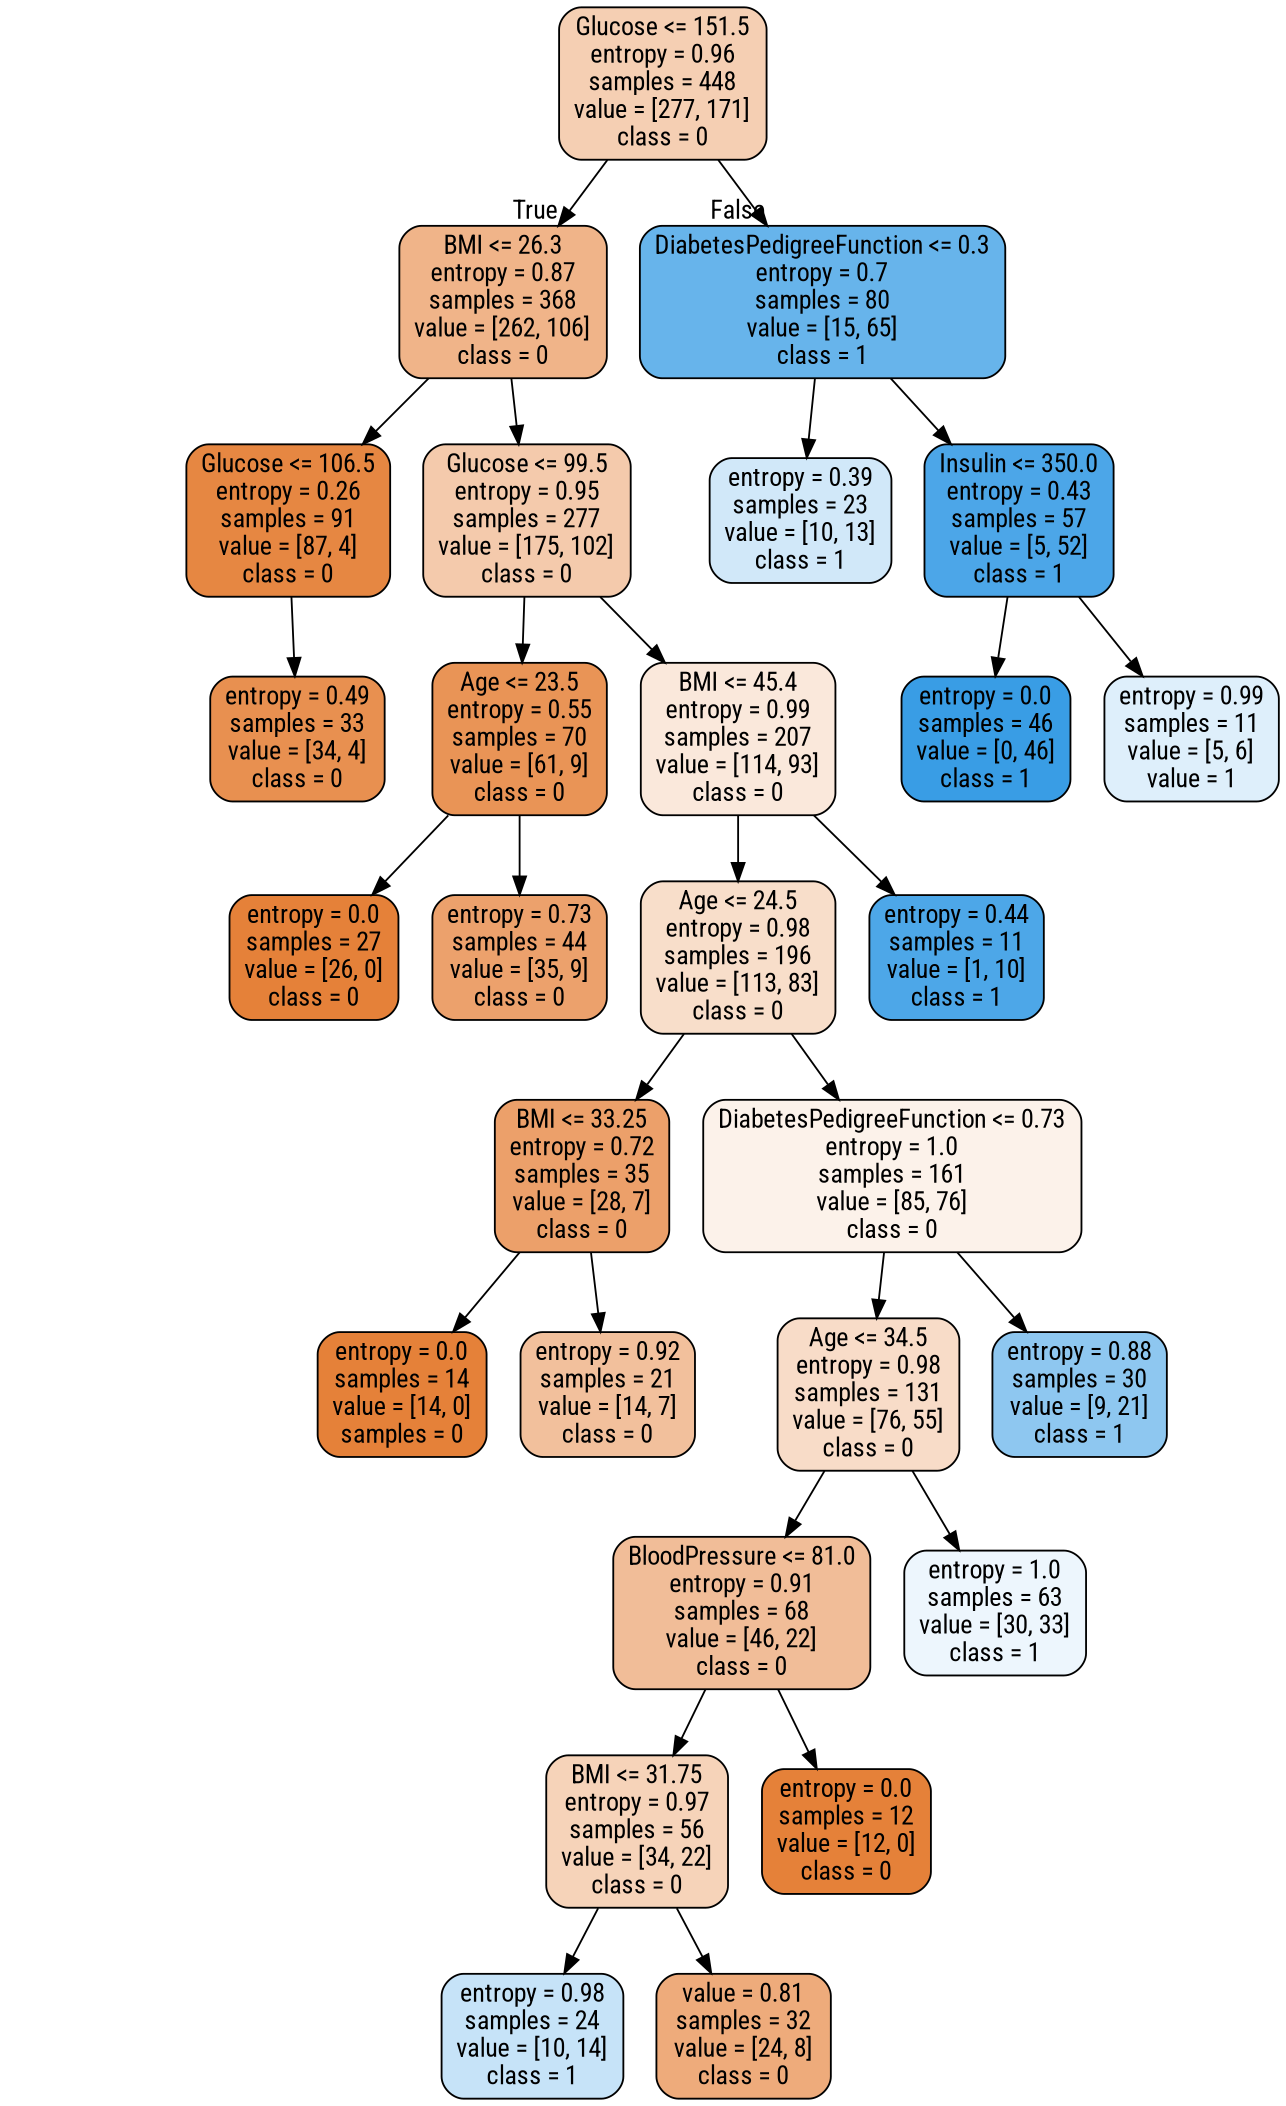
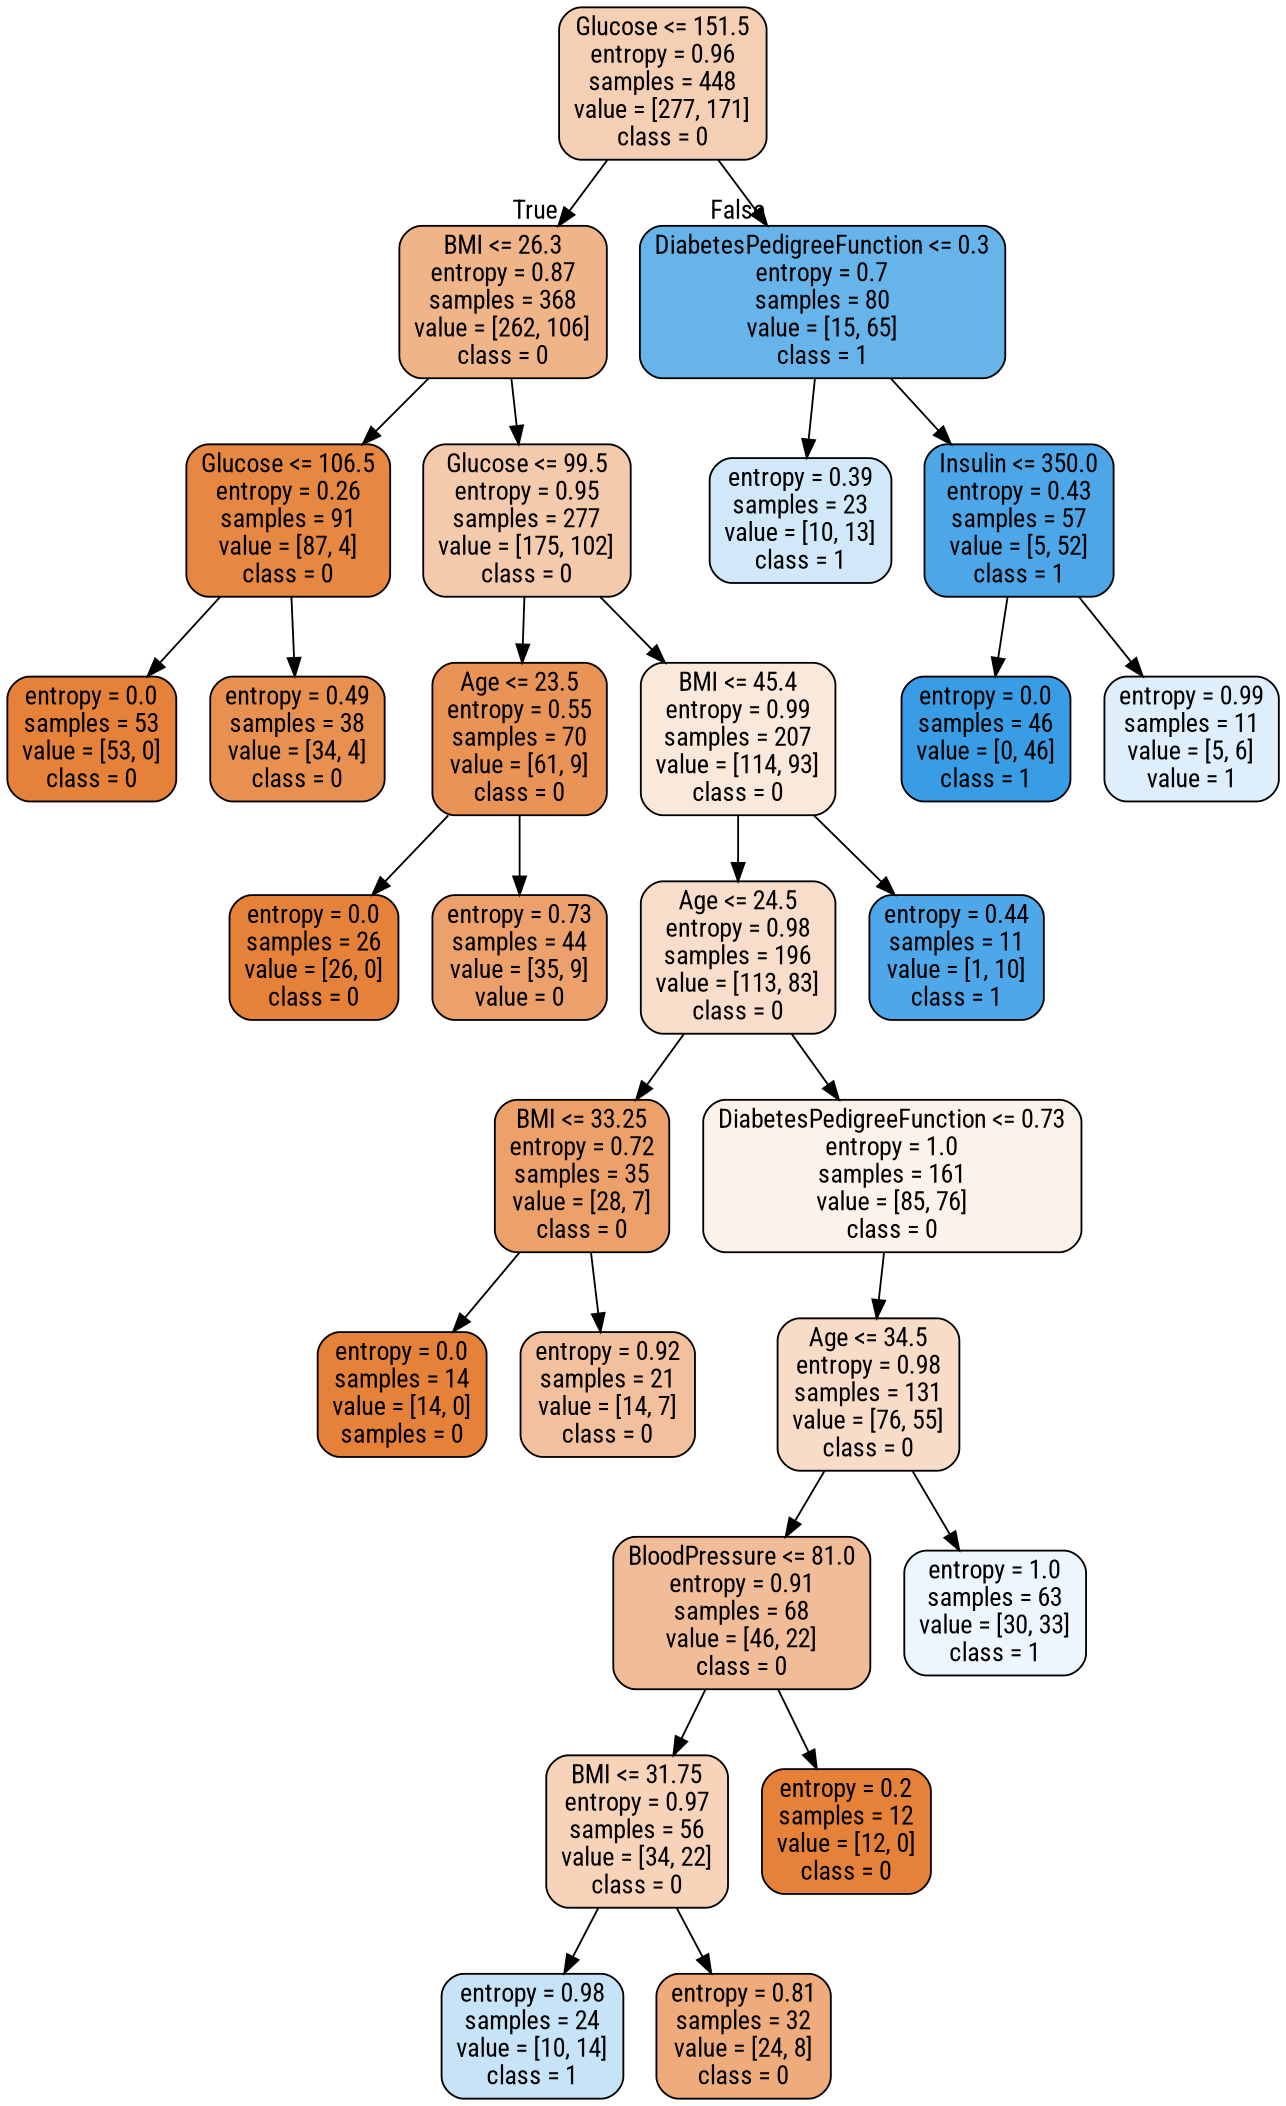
none -> (92, 739)
(297, 739) -> (297, 739)
(314, 958) -> (314, 958)
(520, 958) -> (520, 958)
(1080, 1395) -> none
(846, 1832) -> (846, 1832)
(744, 2036) -> (744, 2036)
